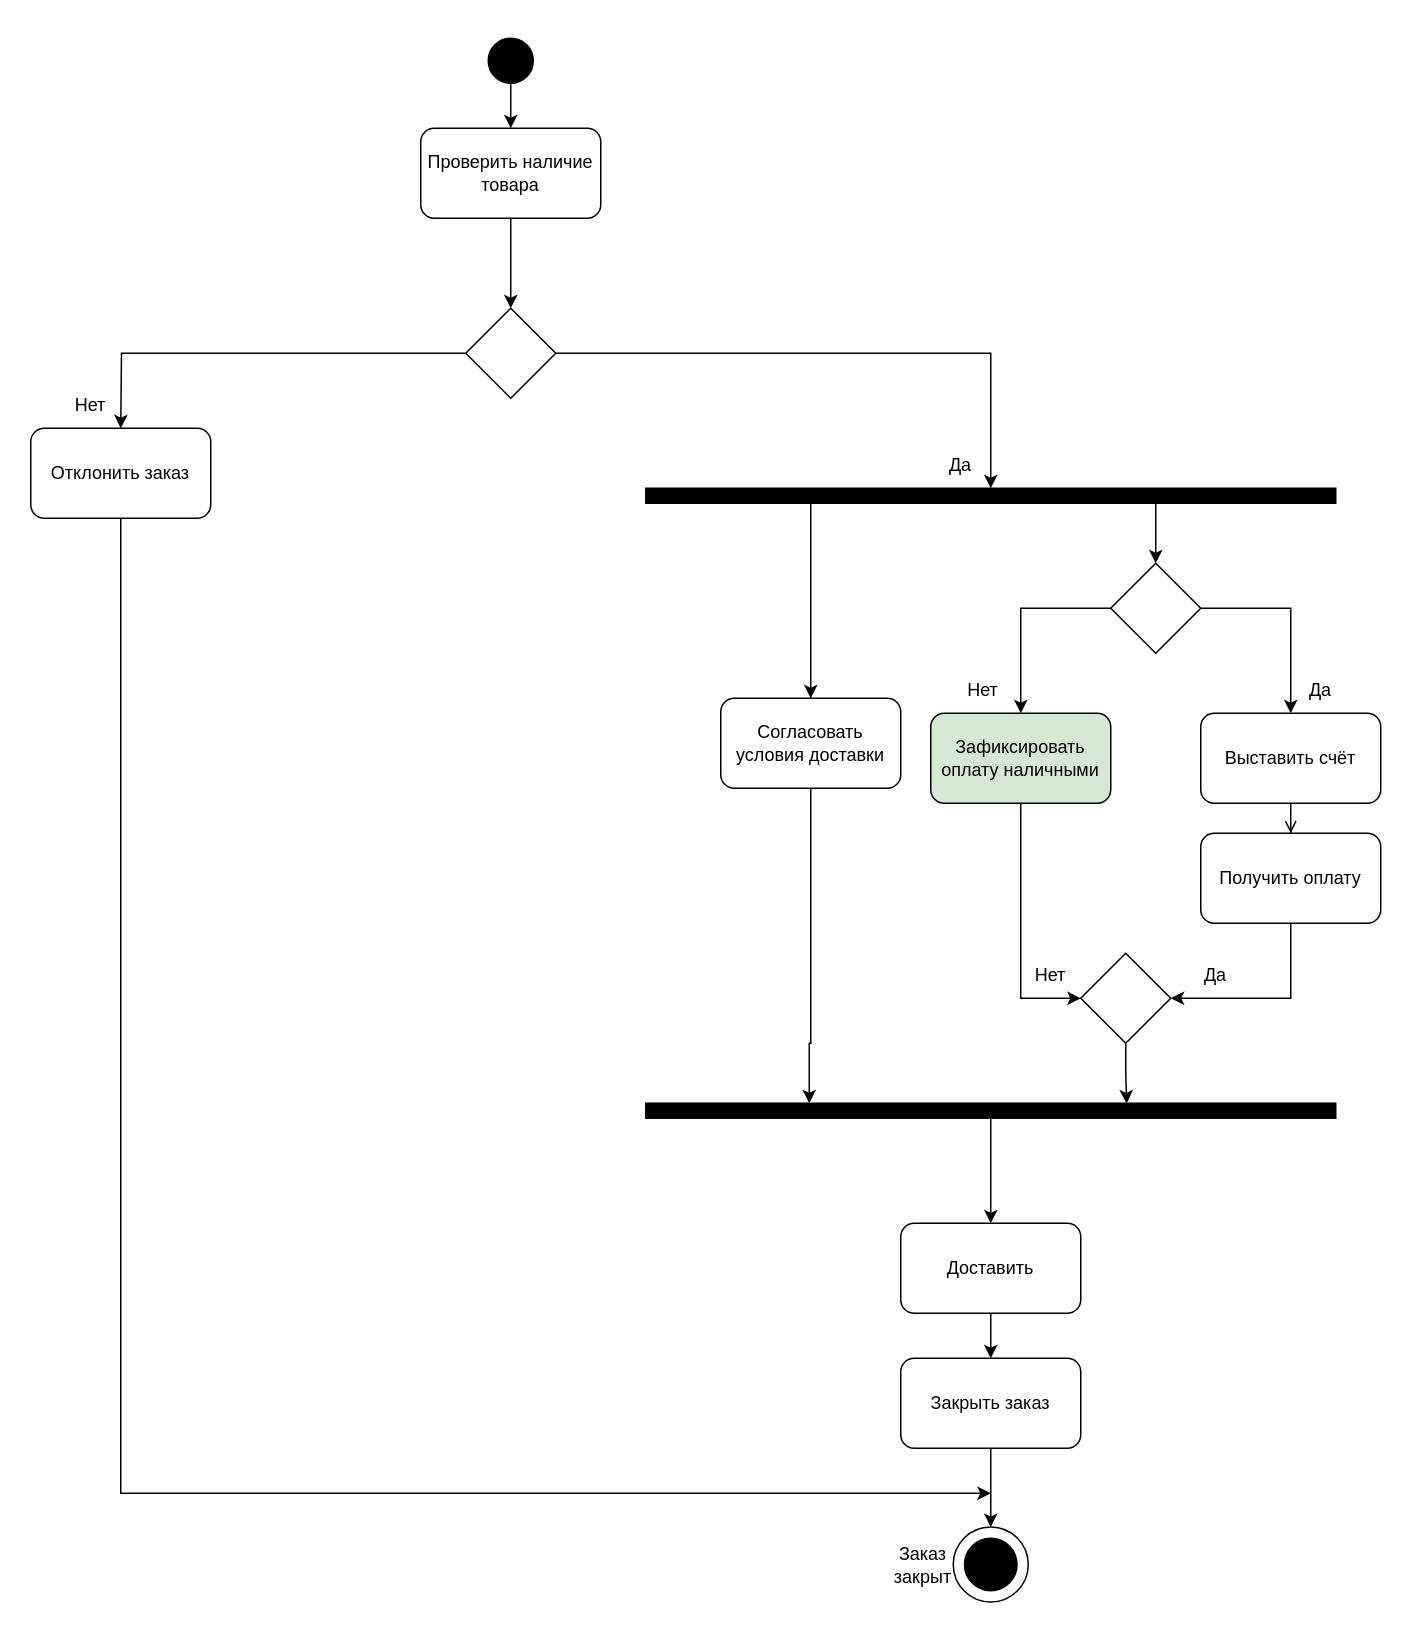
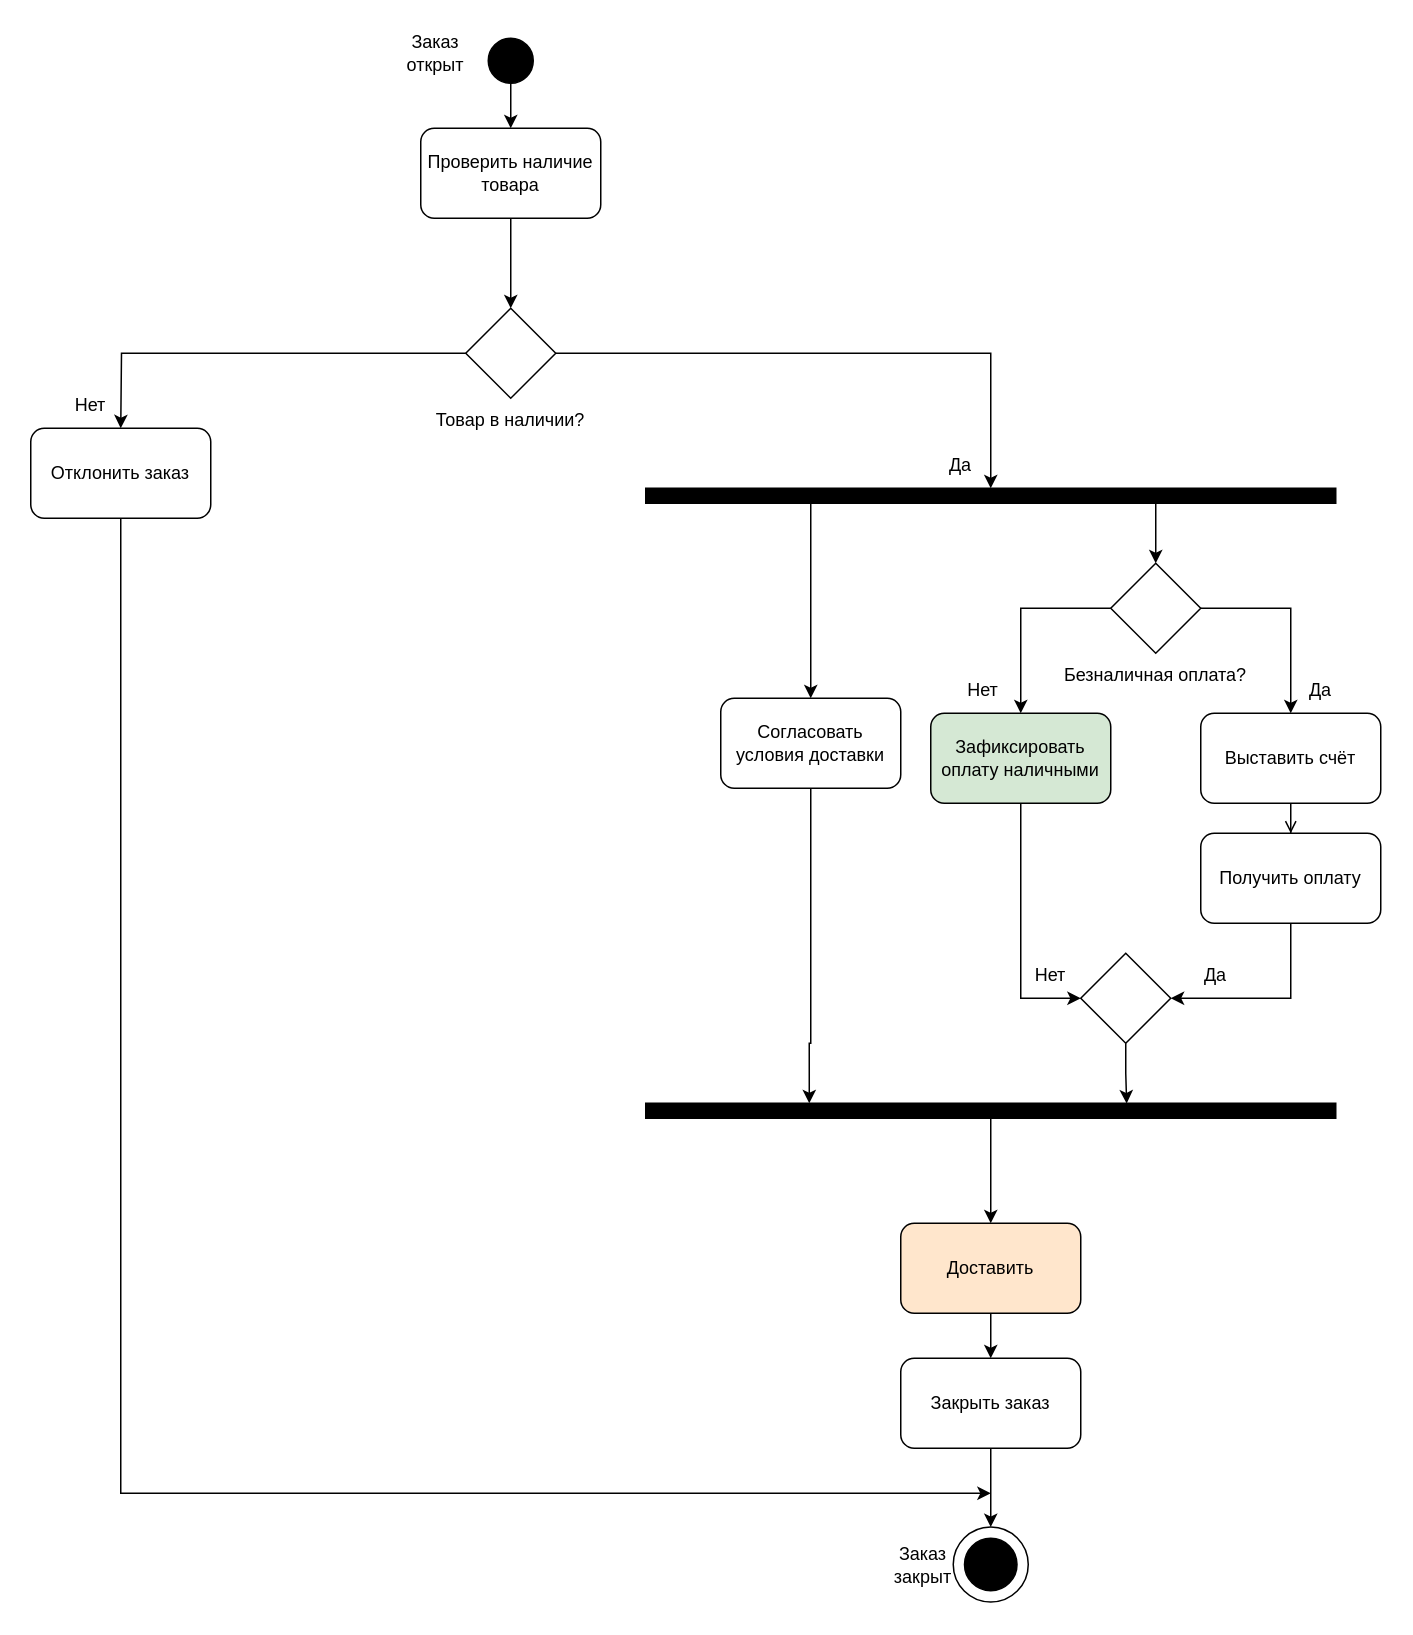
none -> (436, 53)
none -> (511, 421)
none -> (1156, 676)
(991, 1268) -> (991, 1268)
